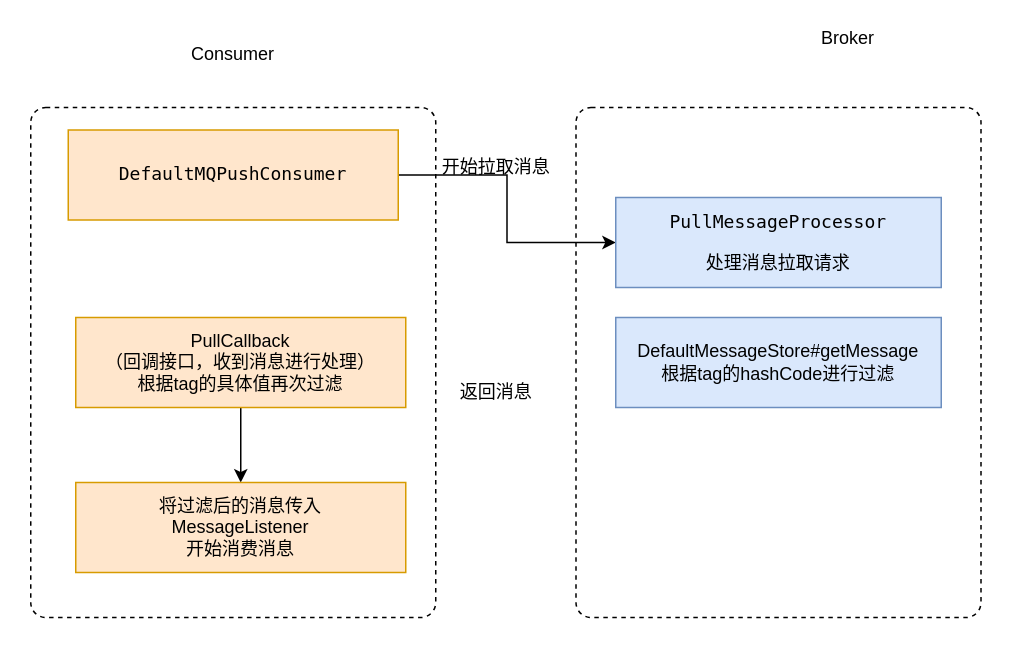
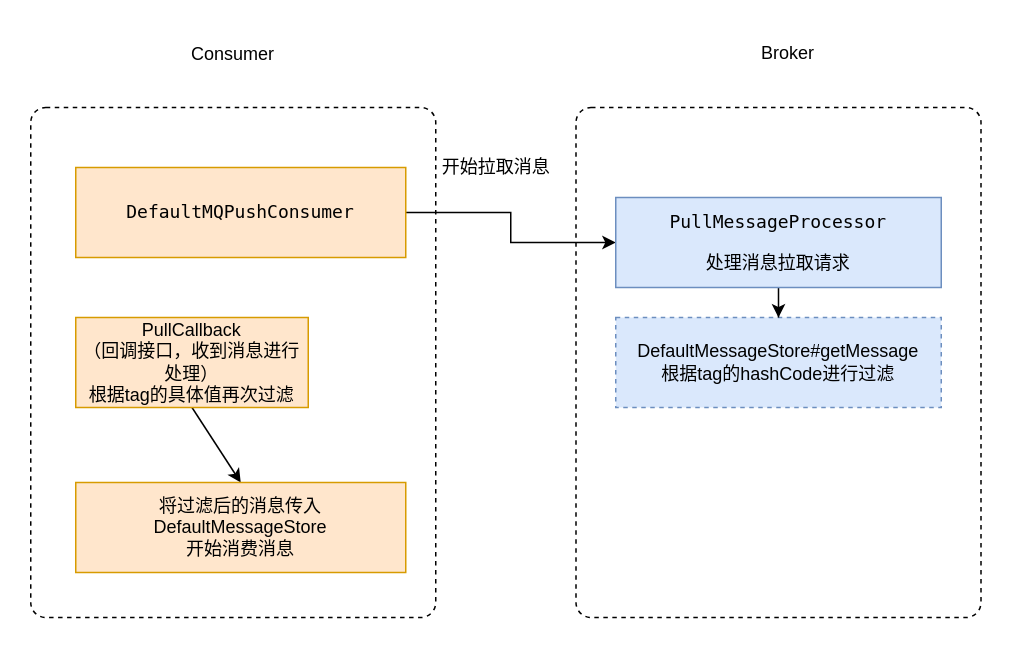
(848, 38) -> (788, 53)
(233, 175) -> (241, 212)
none -> (779, 307)
(241, 362) -> (192, 362)
(779, 362) -> (779, 362)
(496, 392) -> none
(241, 527) -> (241, 527)
